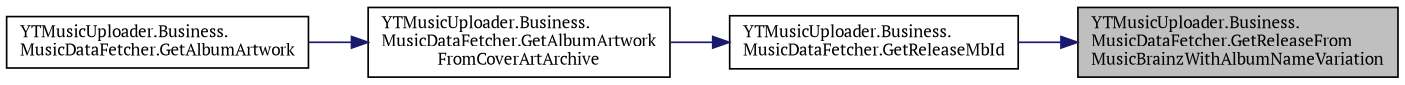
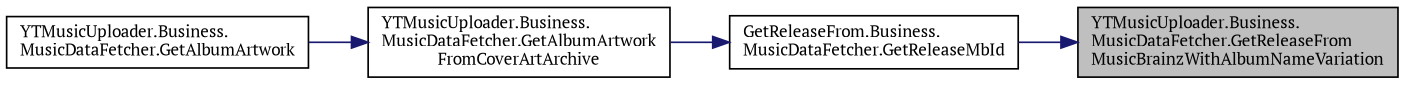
(874, 42) -> (874, 42)
